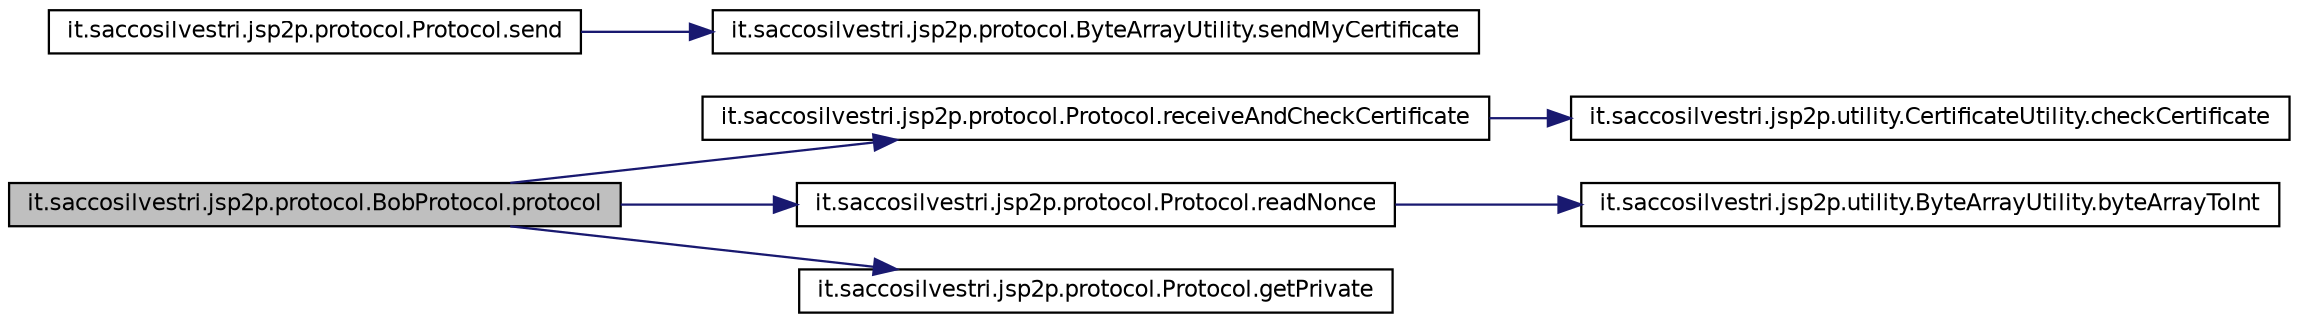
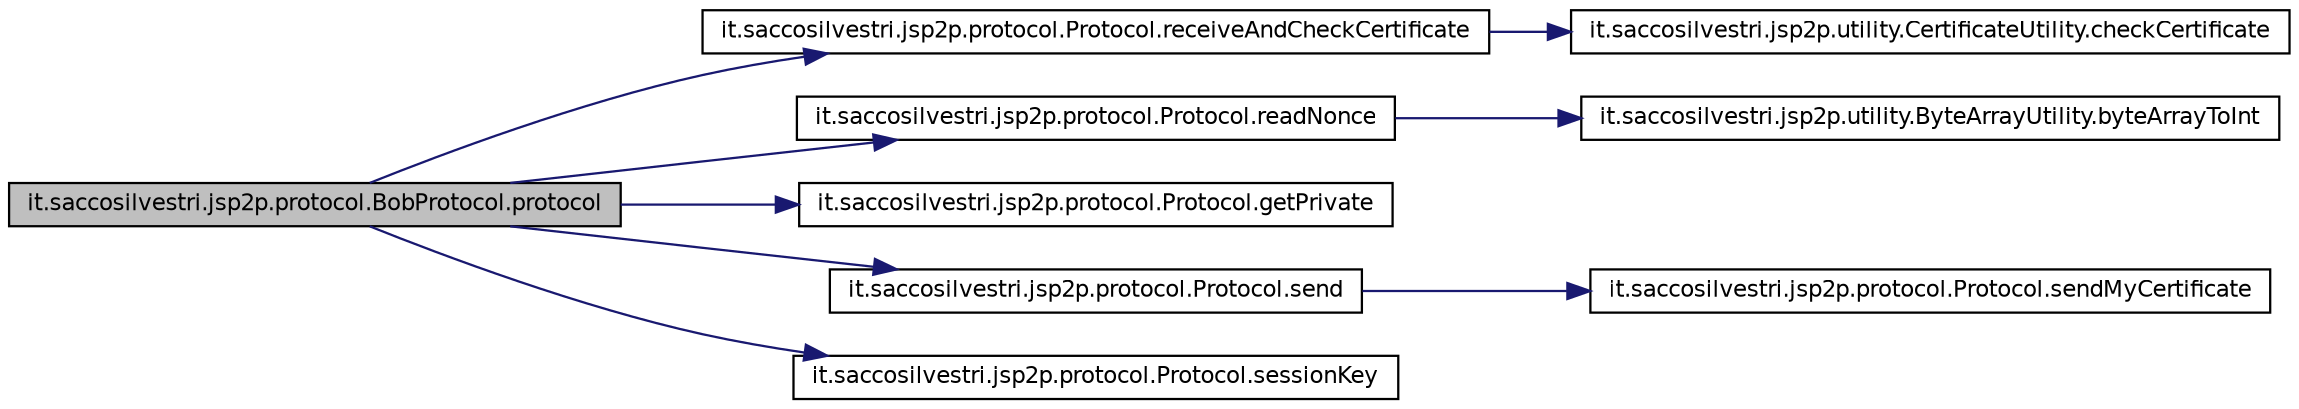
(1096, 32) -> (1930, 291)
none -> (692, 247)
none -> (1096, 377)
